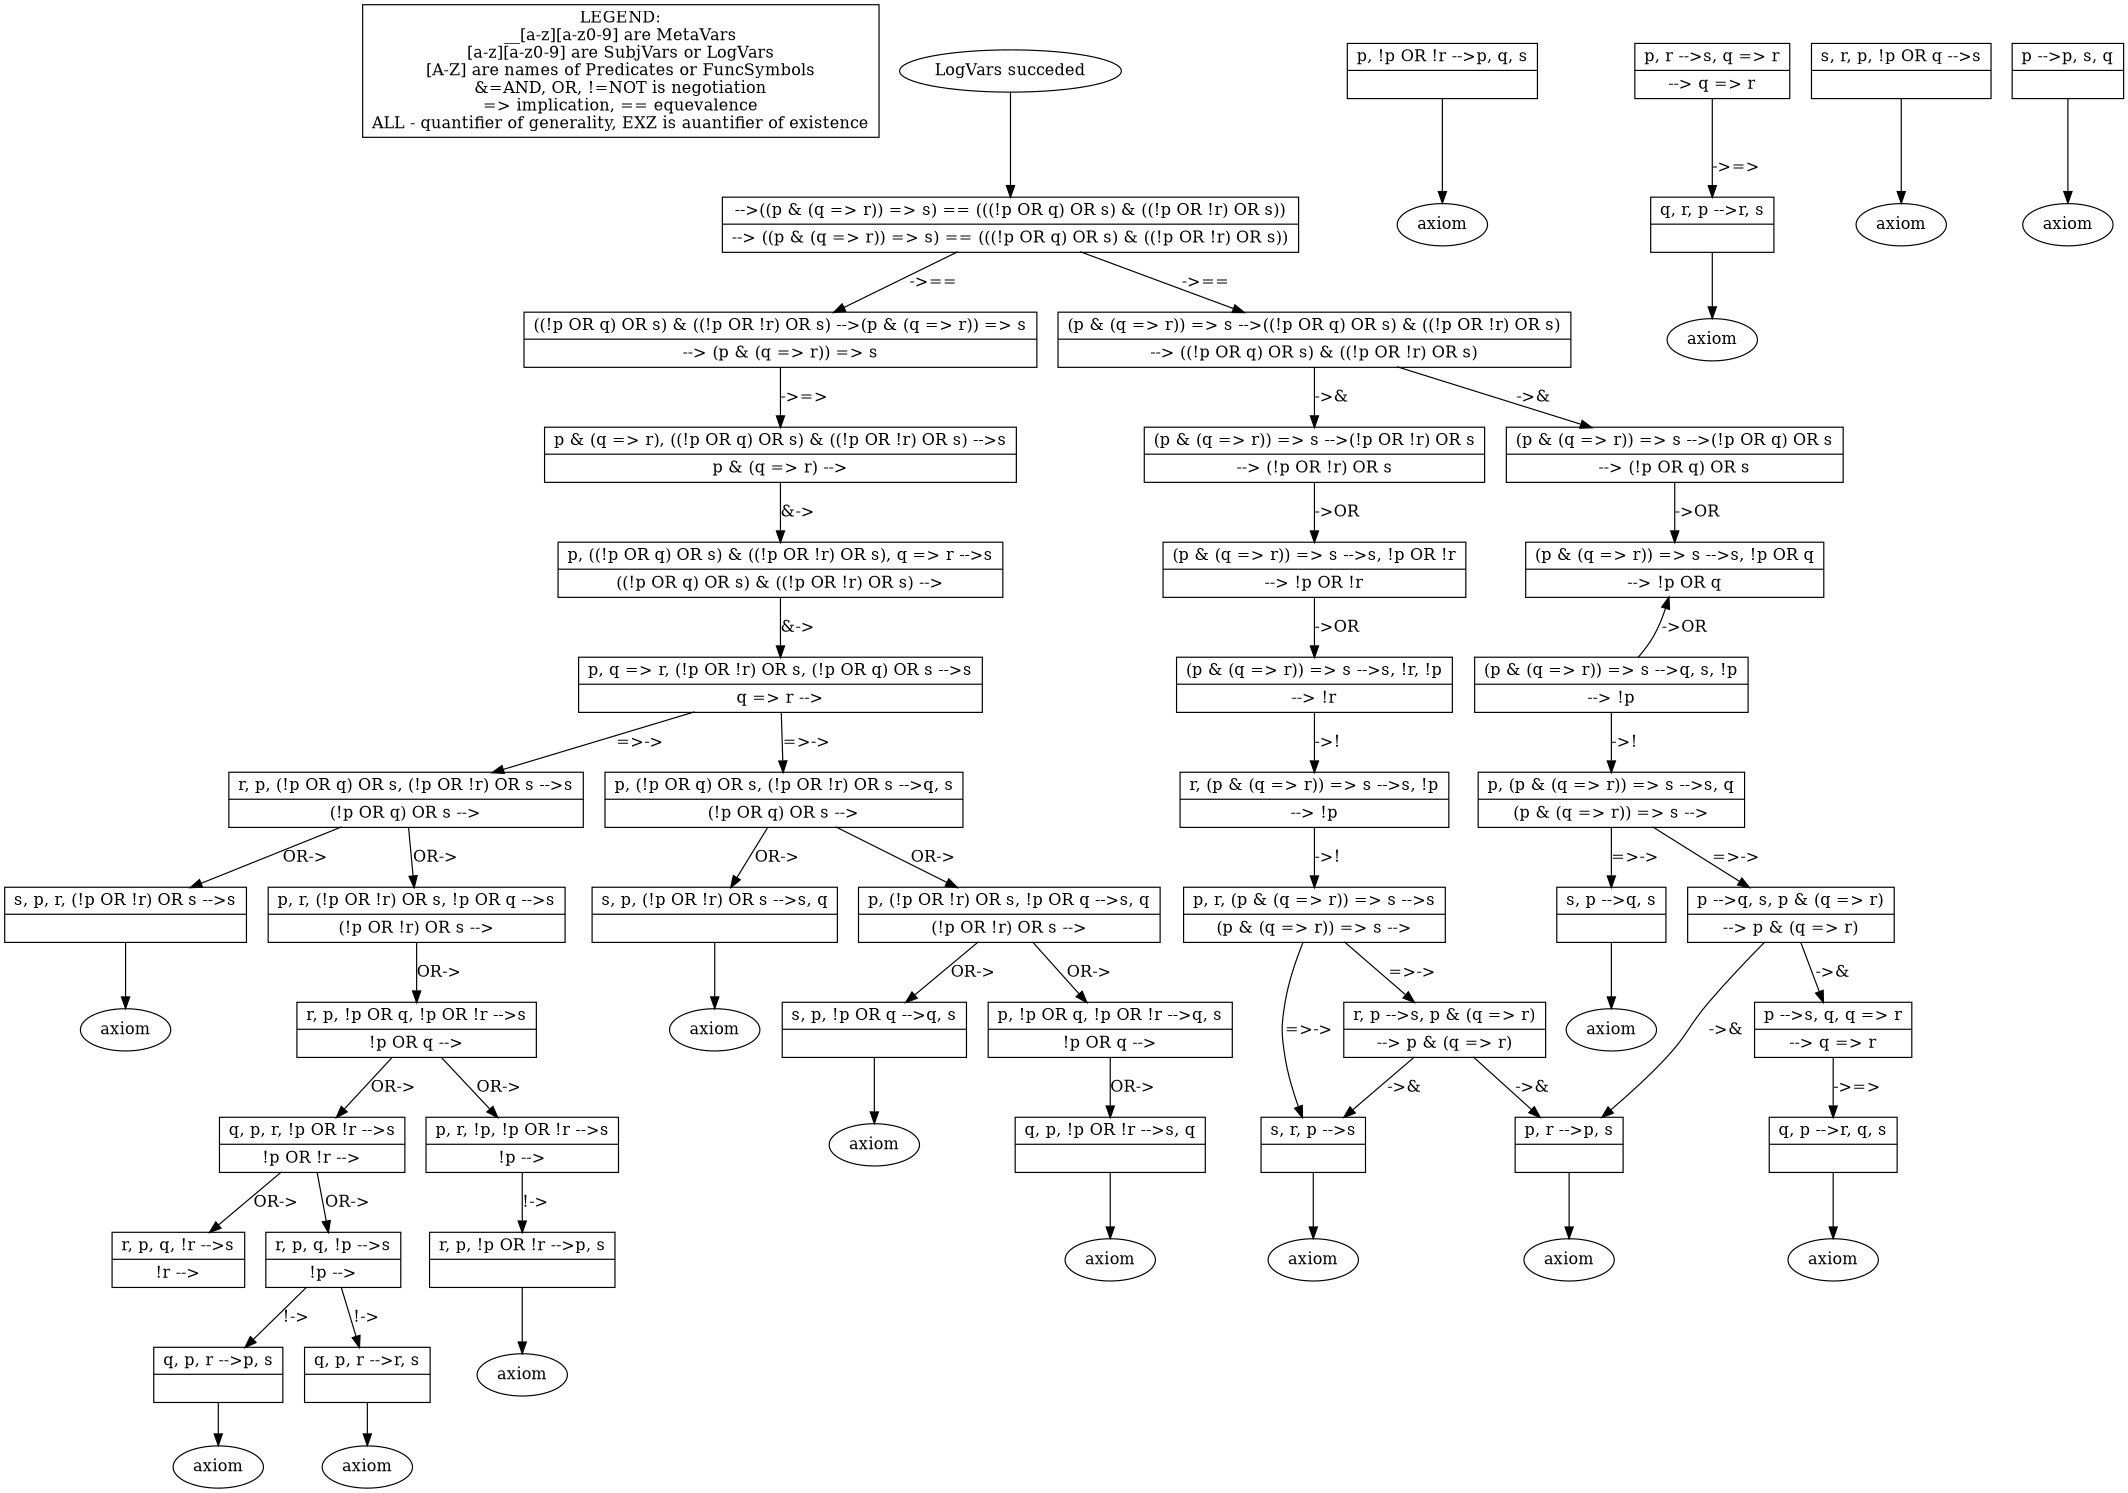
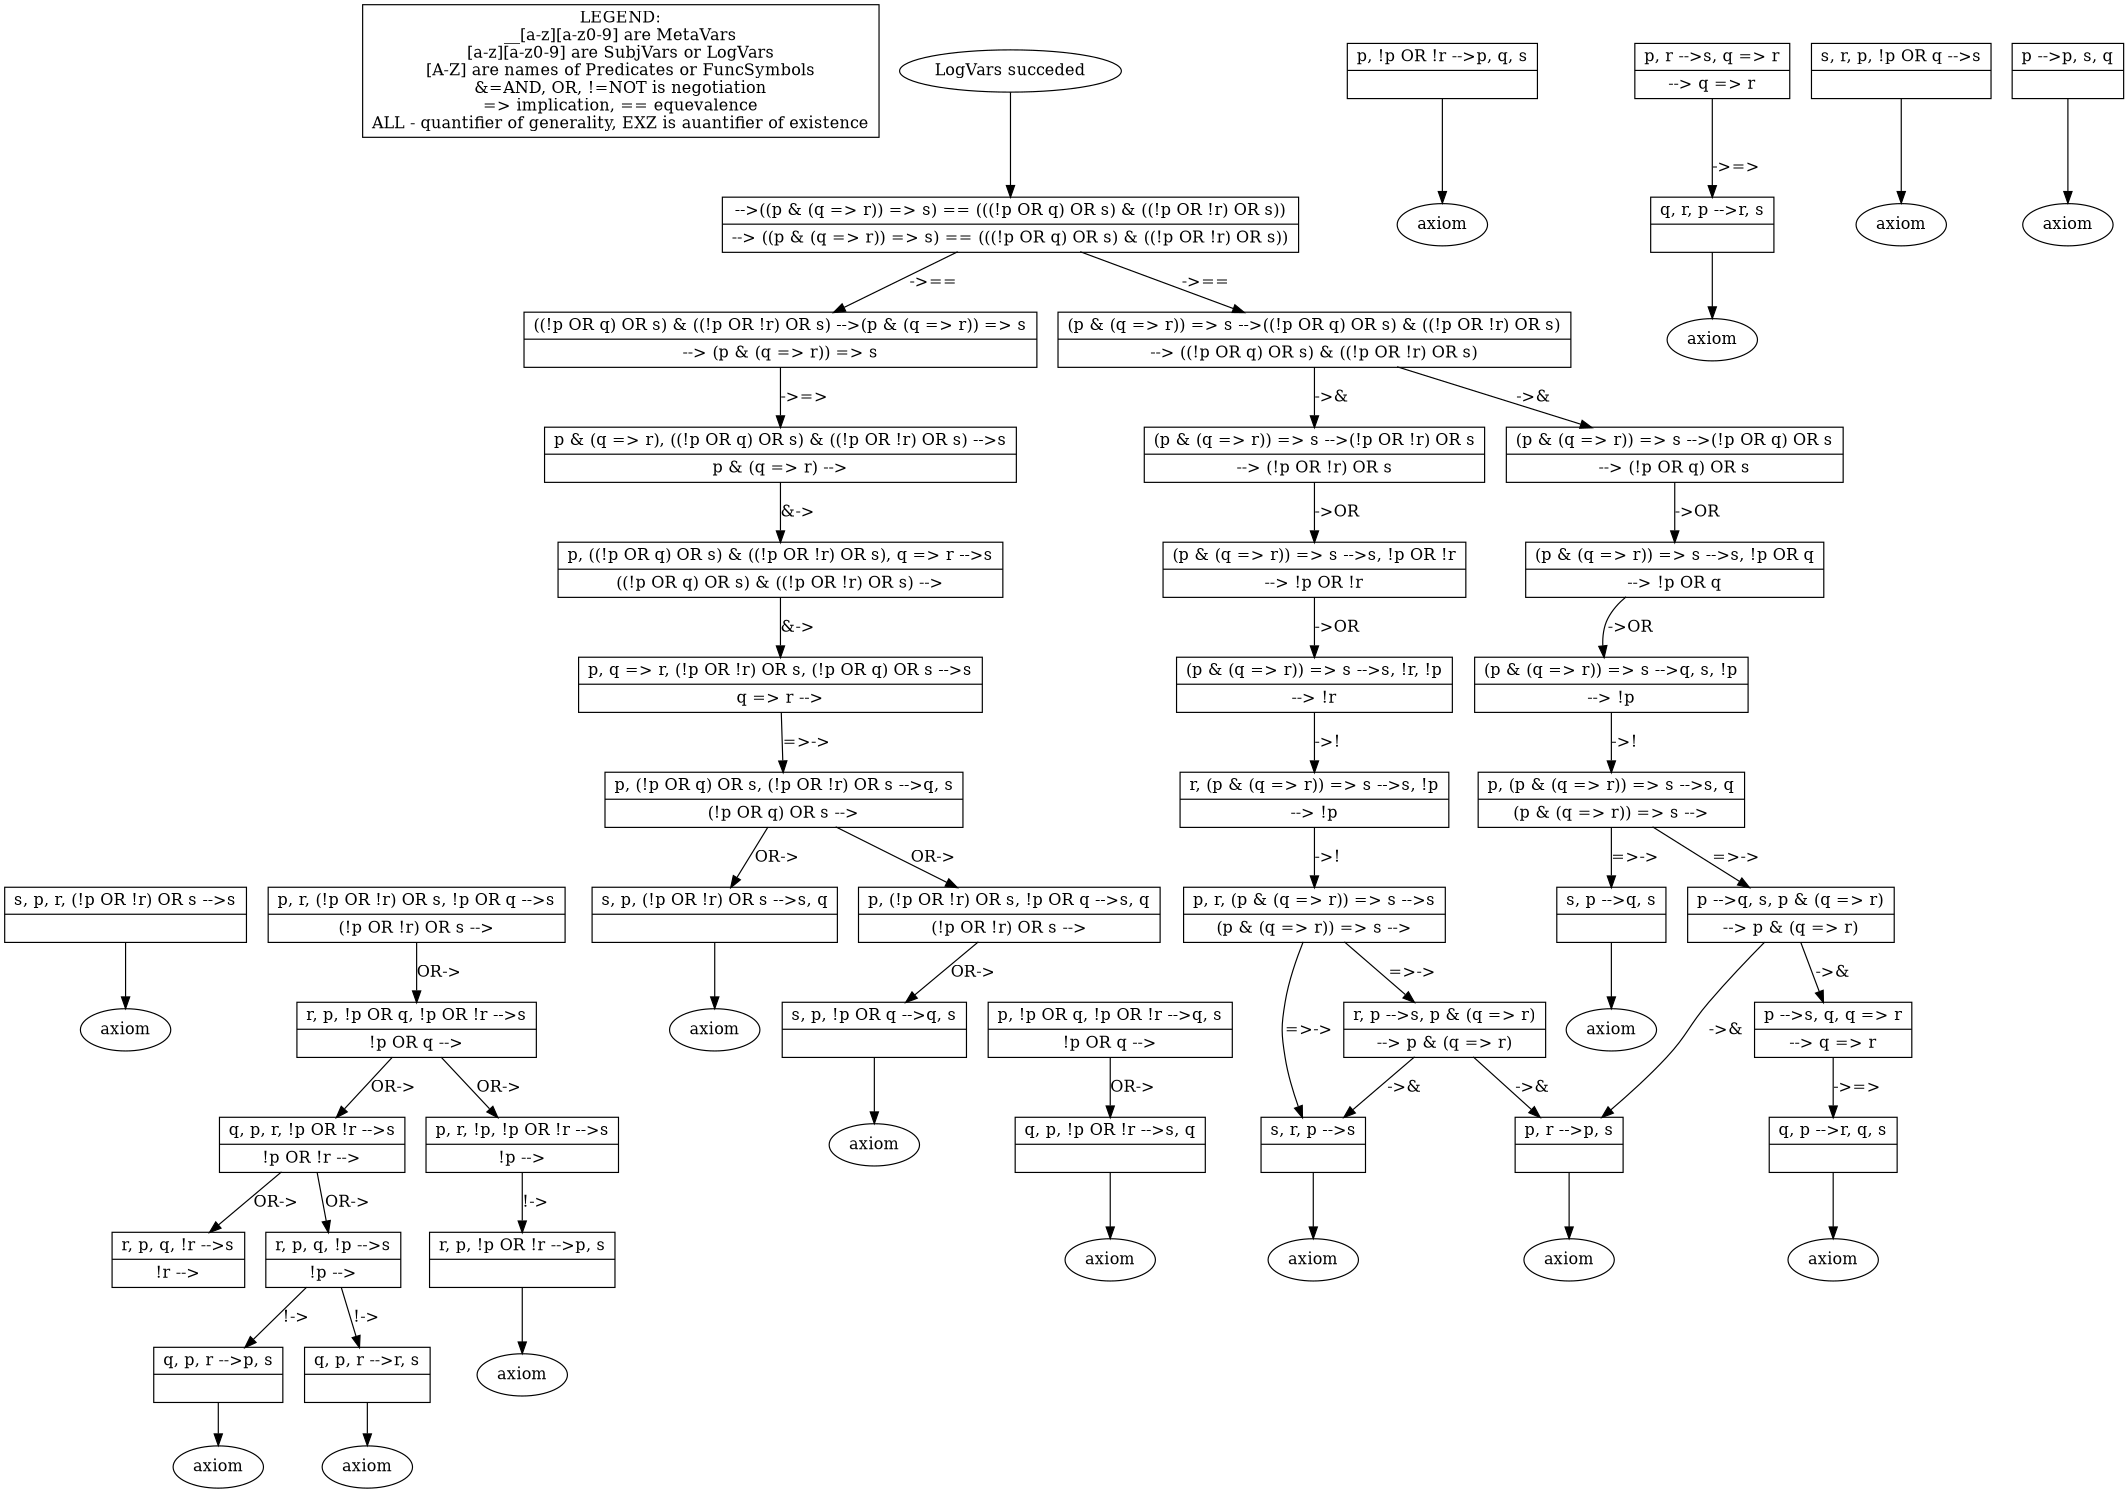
(1654, 635) -> (1608, 618)
(406, 800) -> none
(1056, 968) -> none
